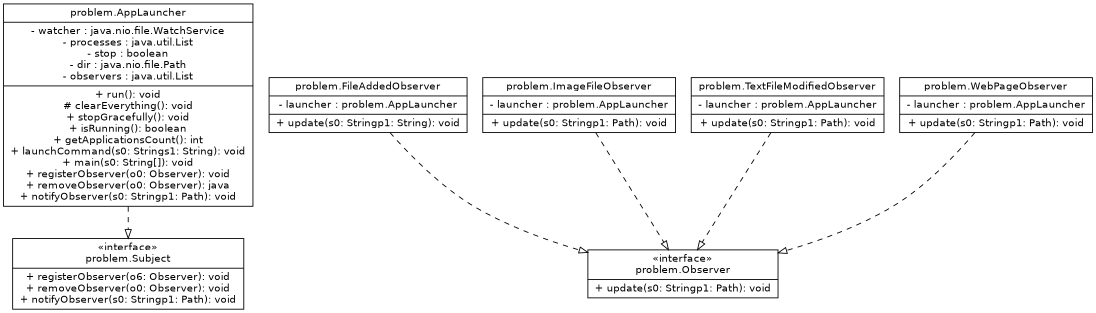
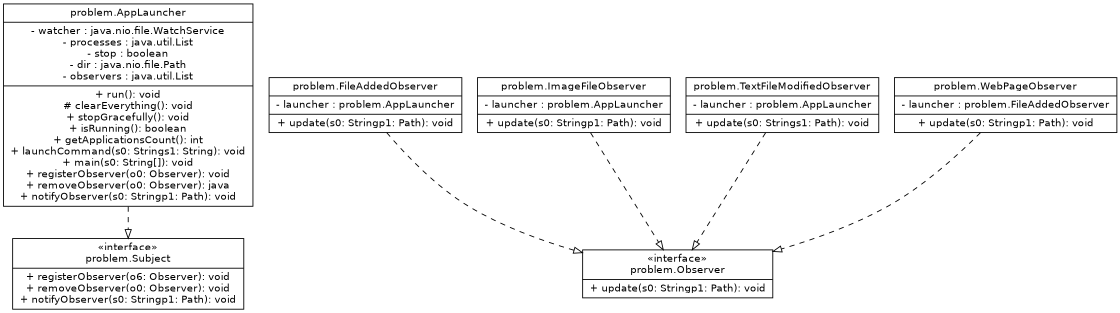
(996, 105) -> (1006, 105)
(368, 123) -> (365, 123)
(788, 123) -> (782, 123)
